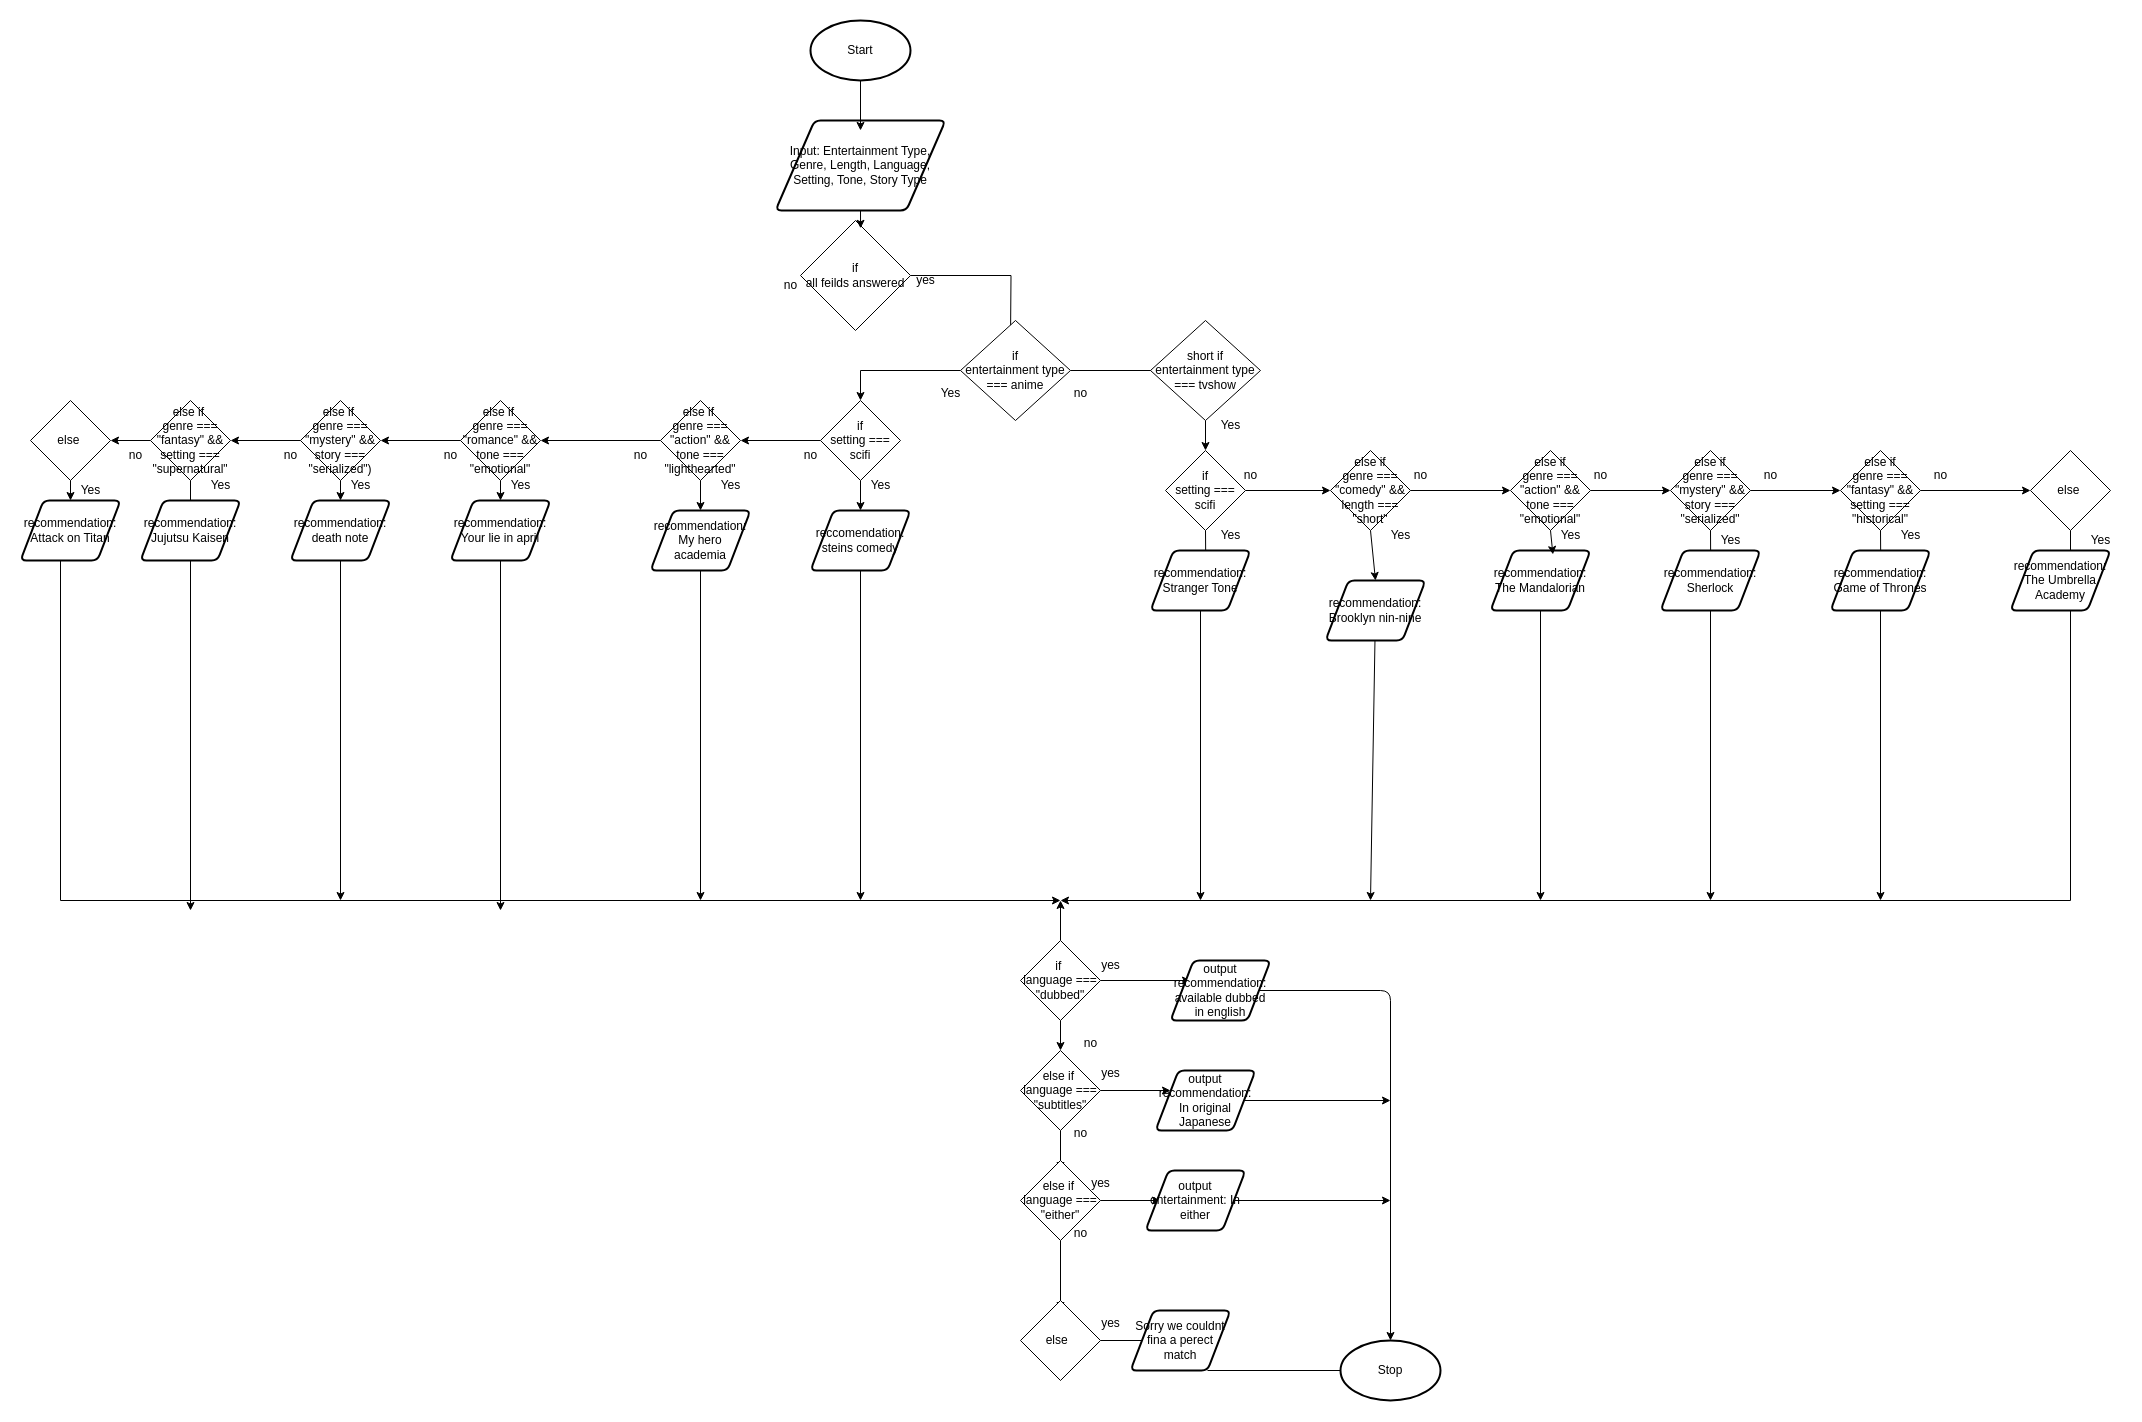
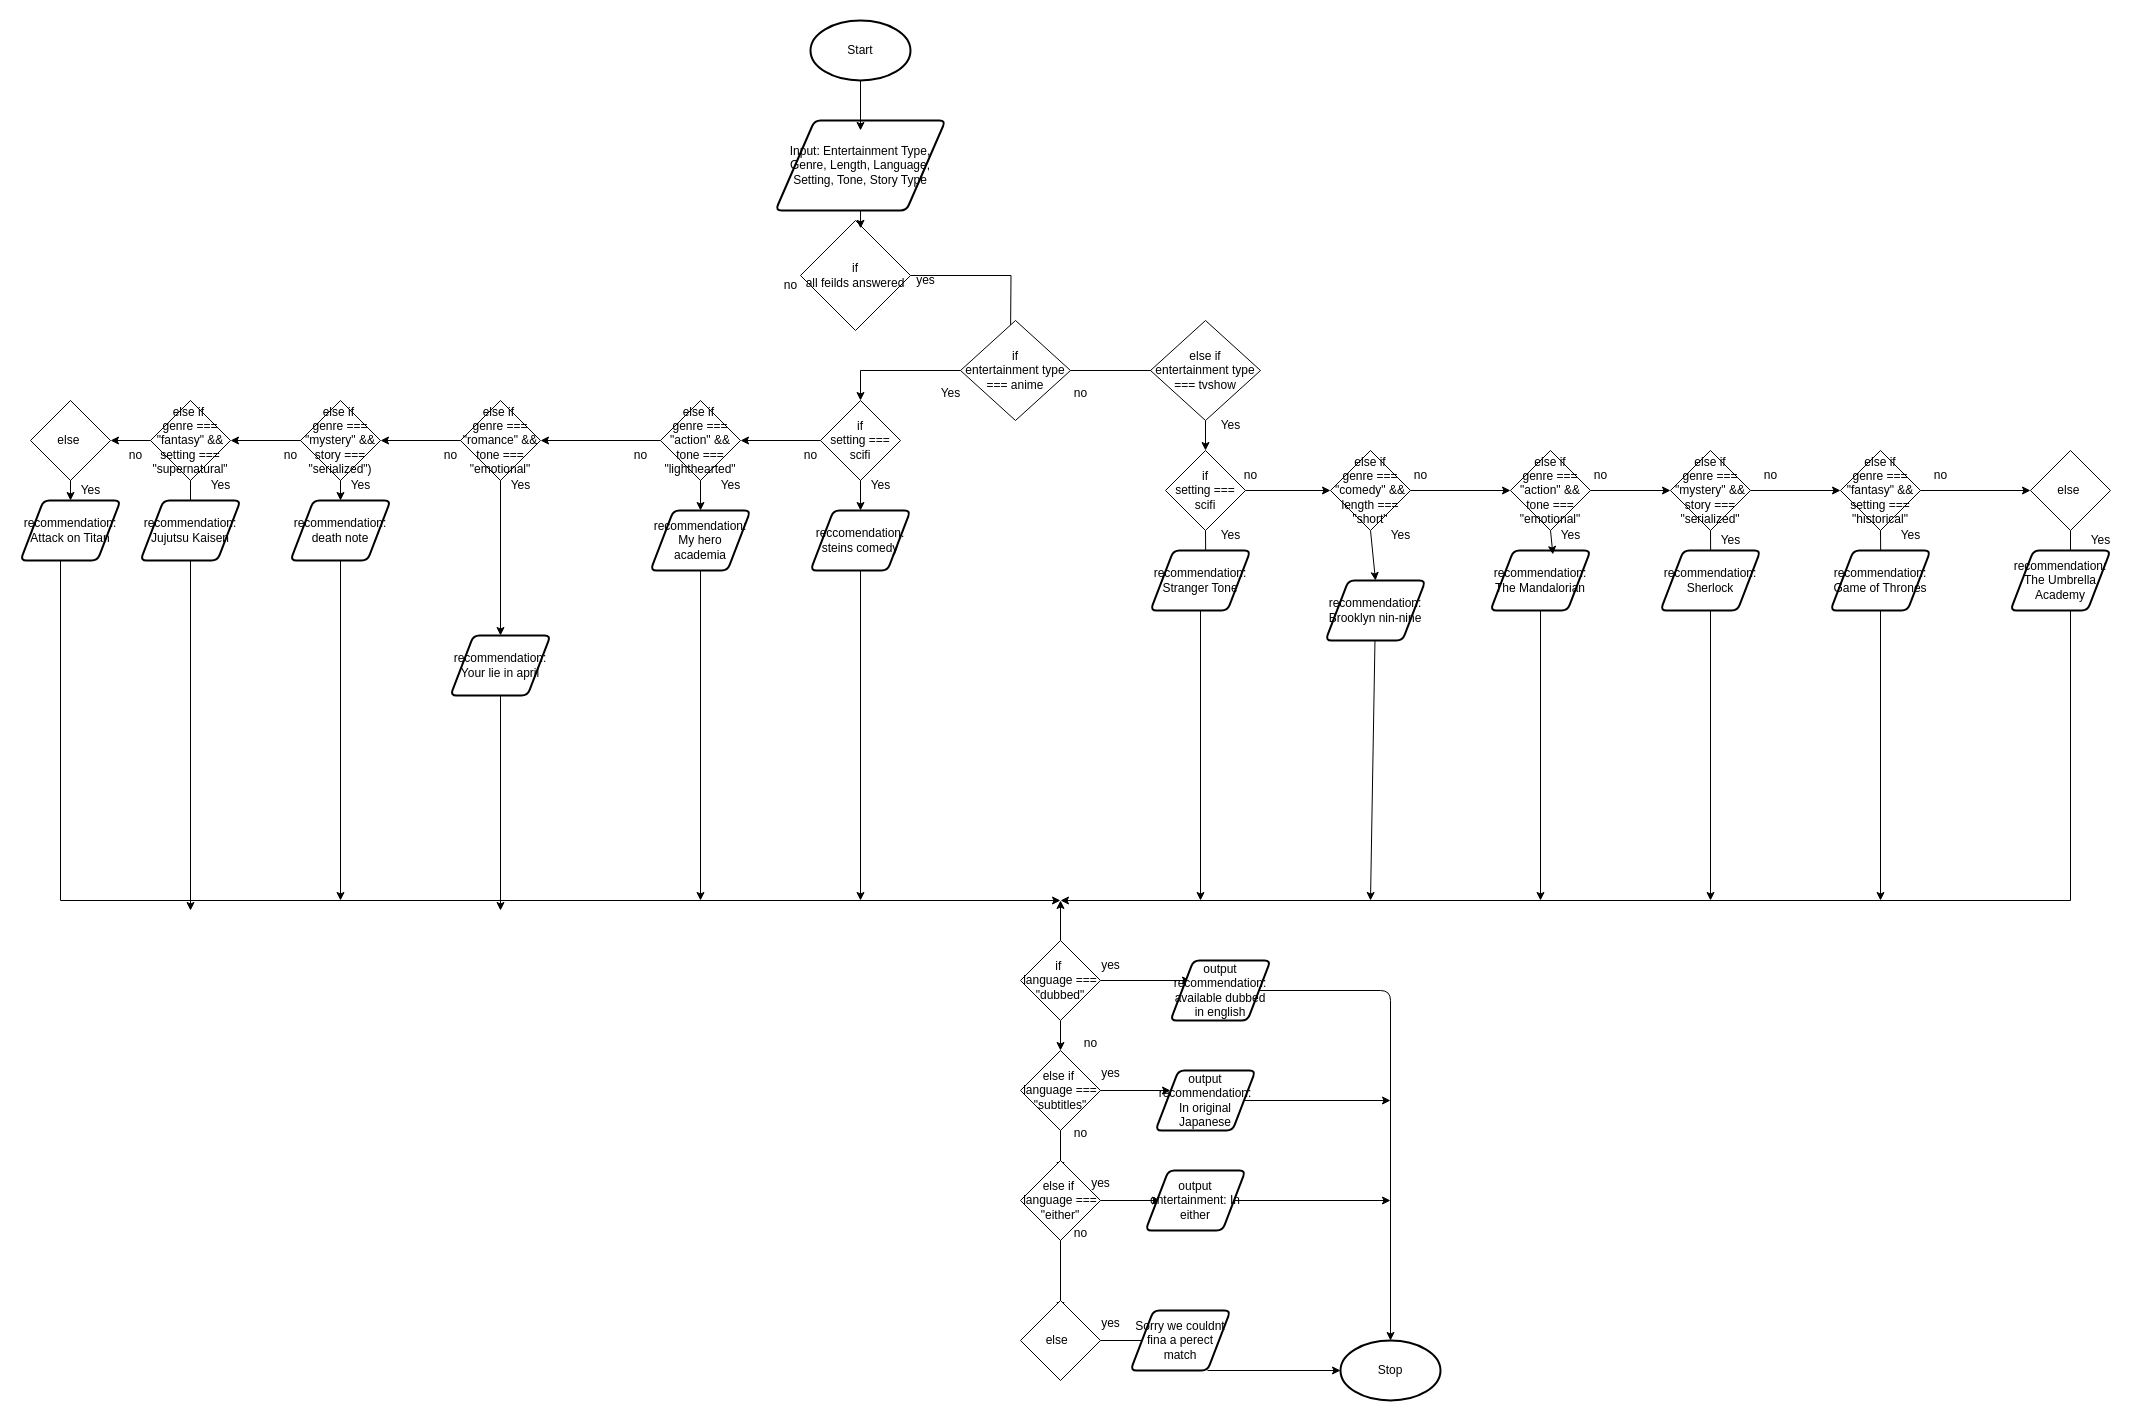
(1206, 371) -> (1206, 371)
(501, 531) -> (501, 666)
(1335, 1371) -> (1332, 1371)
